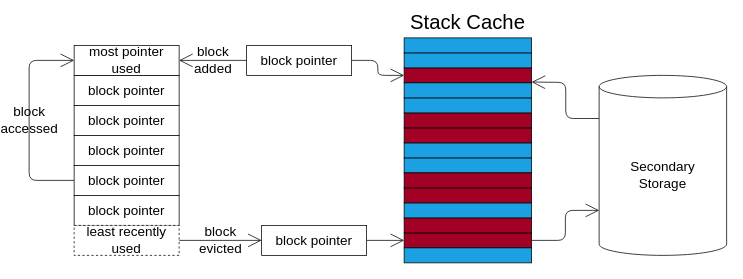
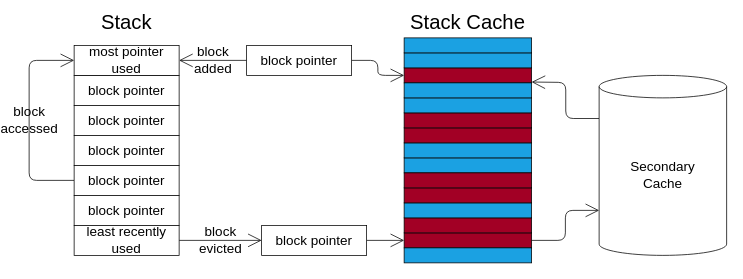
none -> (126, 23)
(663, 175) -> (663, 175)
(126, 240) -> (126, 240)
